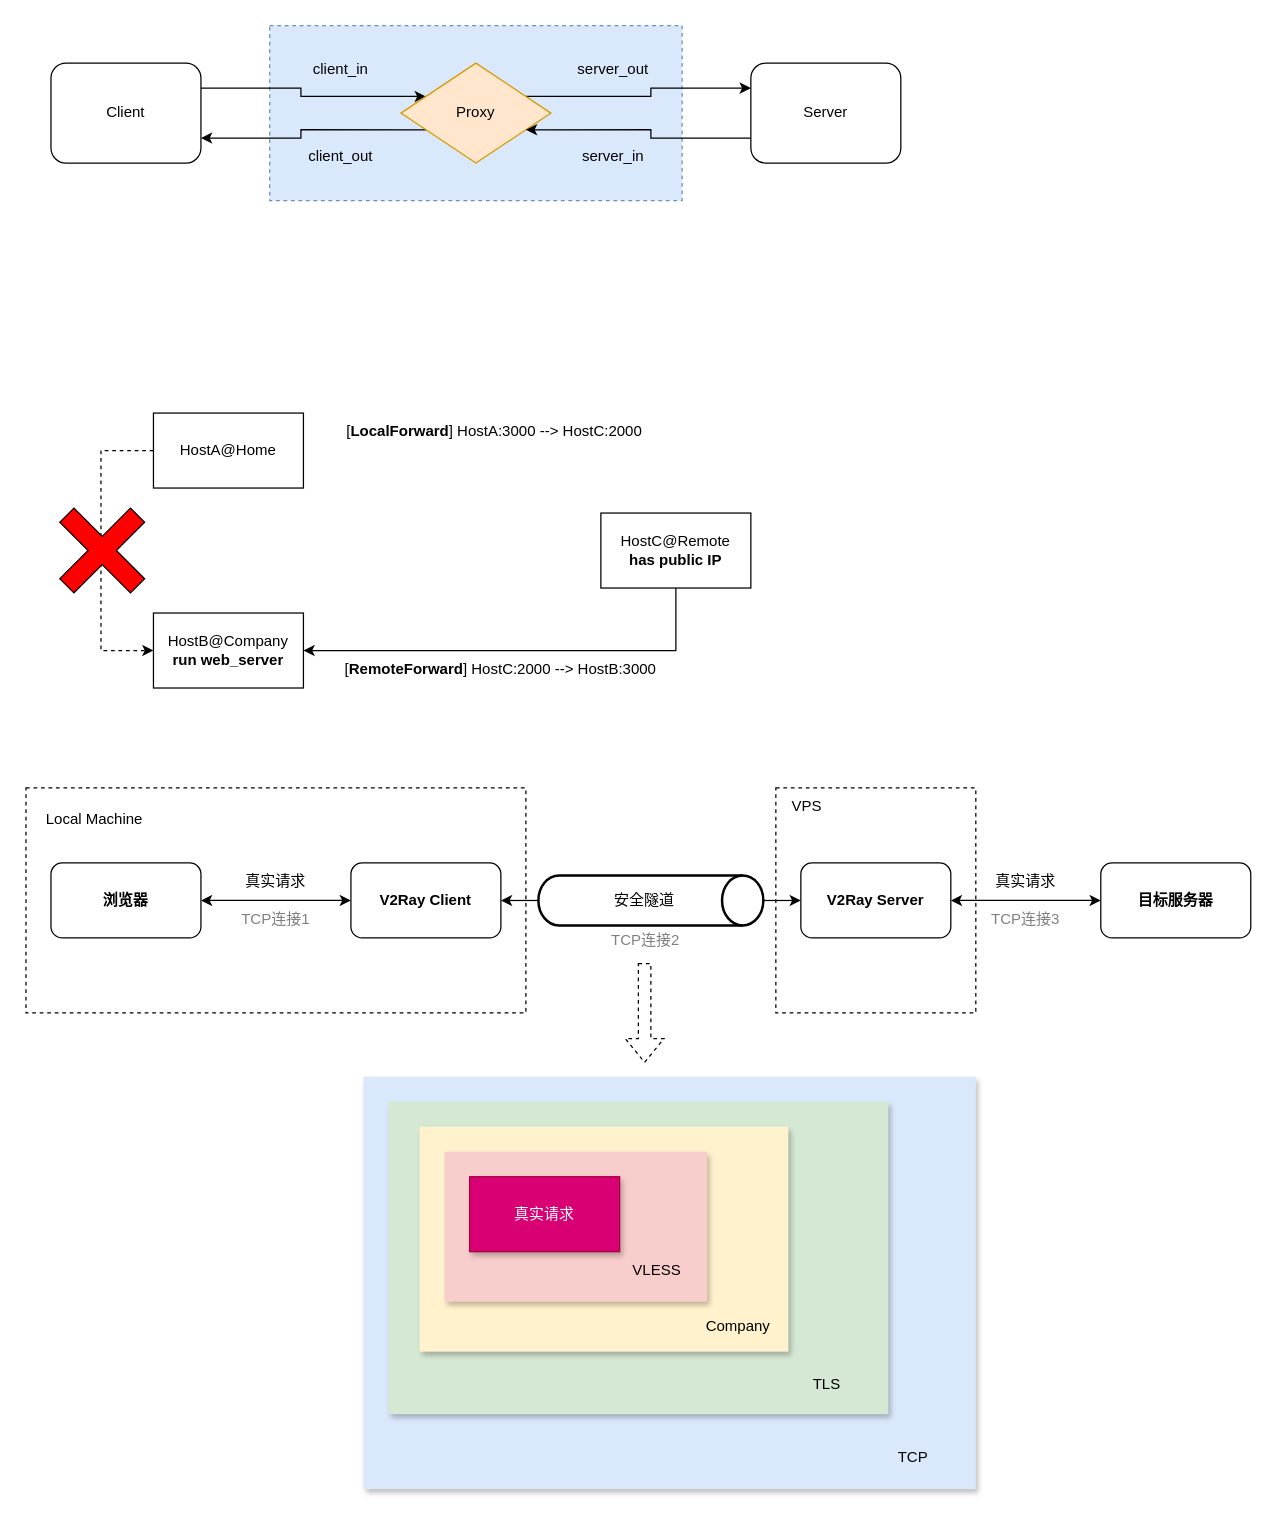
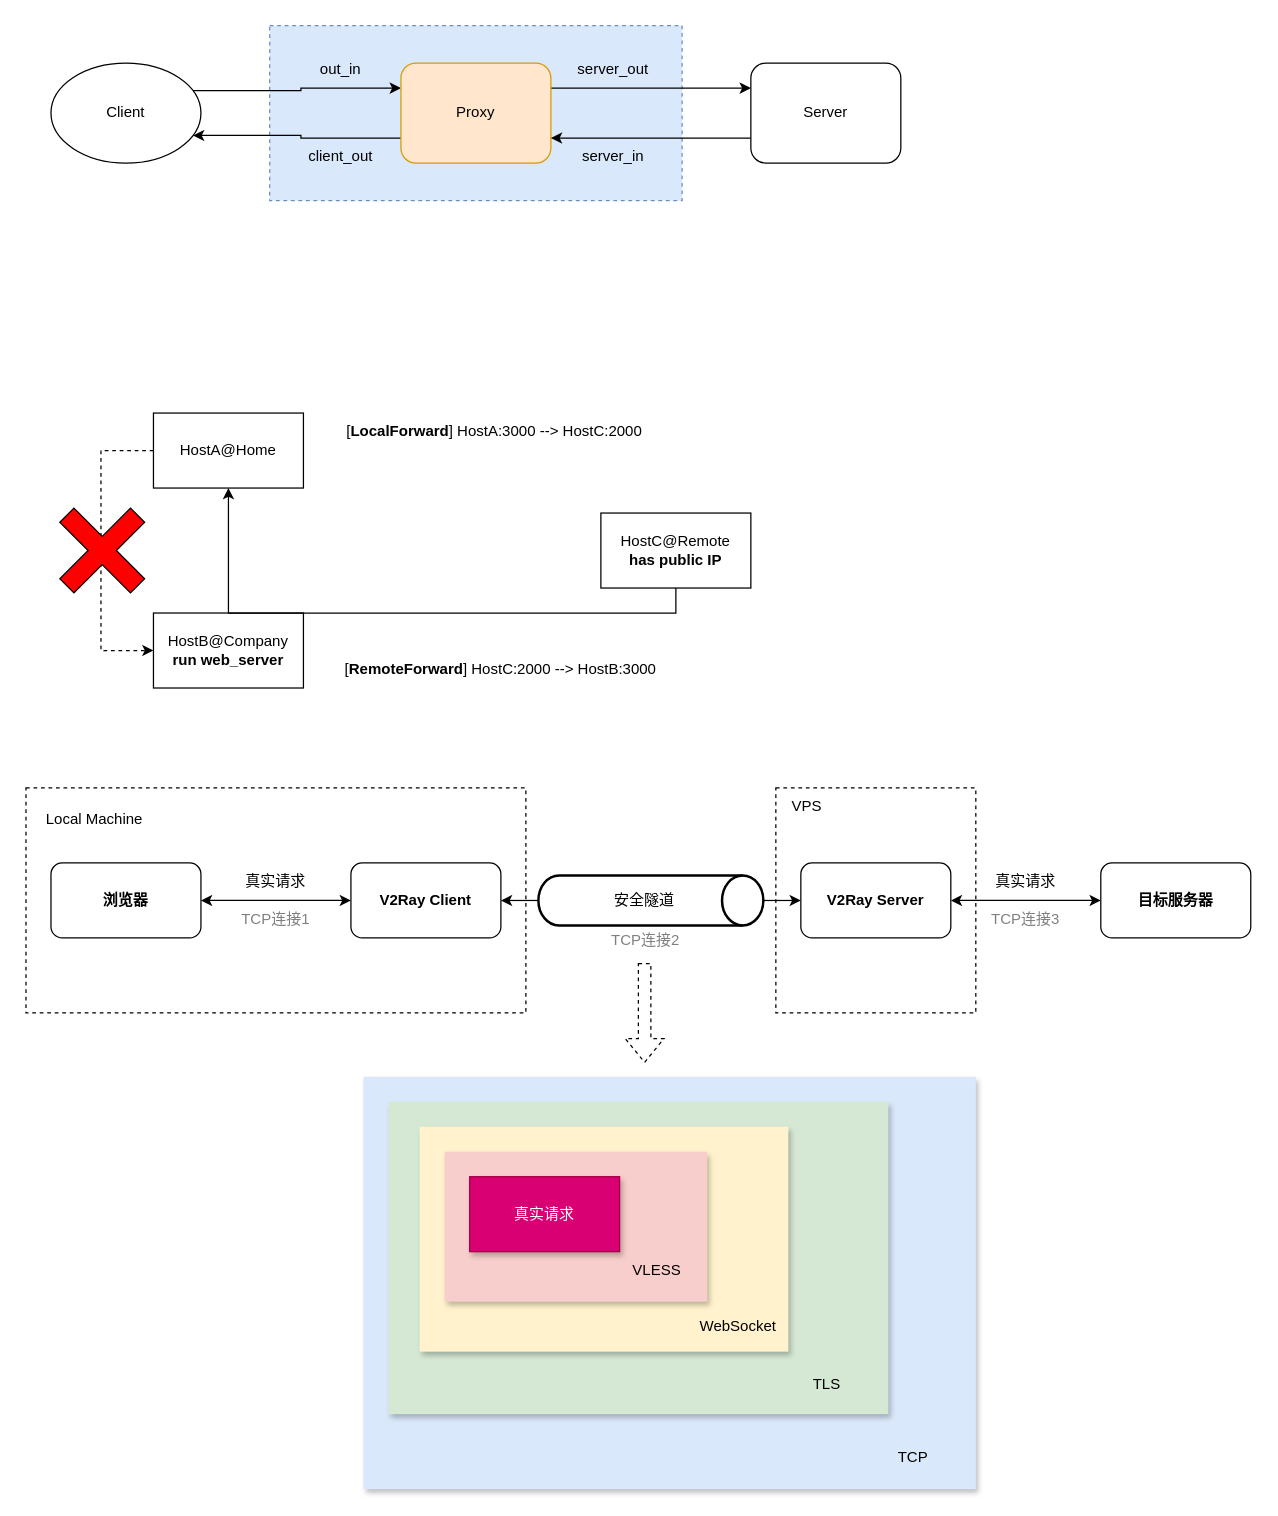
(341, 69) -> (341, 69)
(126, 113) -> (126, 113)
(476, 113) -> (476, 113)
(513, 651) -> (490, 613)
(738, 1327) -> (738, 1327)
